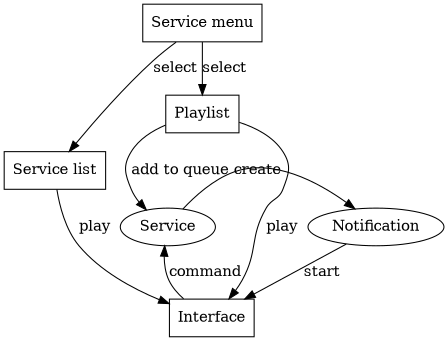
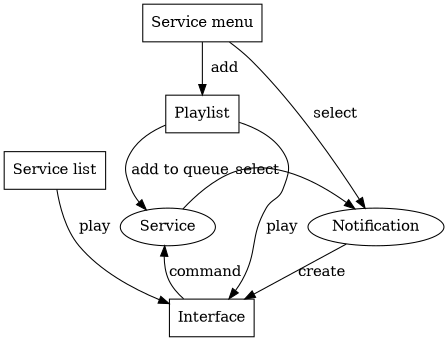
(225, 69) -> (225, 69)
(123, 90) -> (300, 116)
(258, 170) -> (258, 170)
(322, 272) -> (322, 272)
